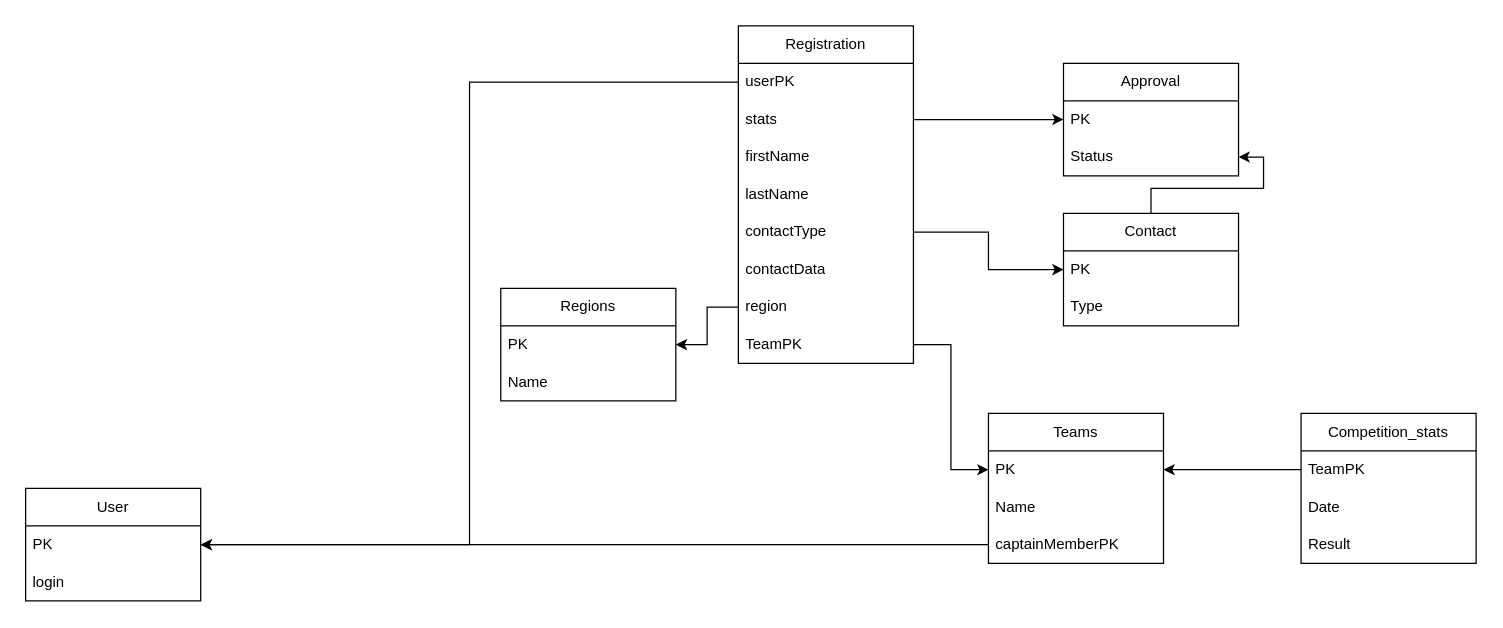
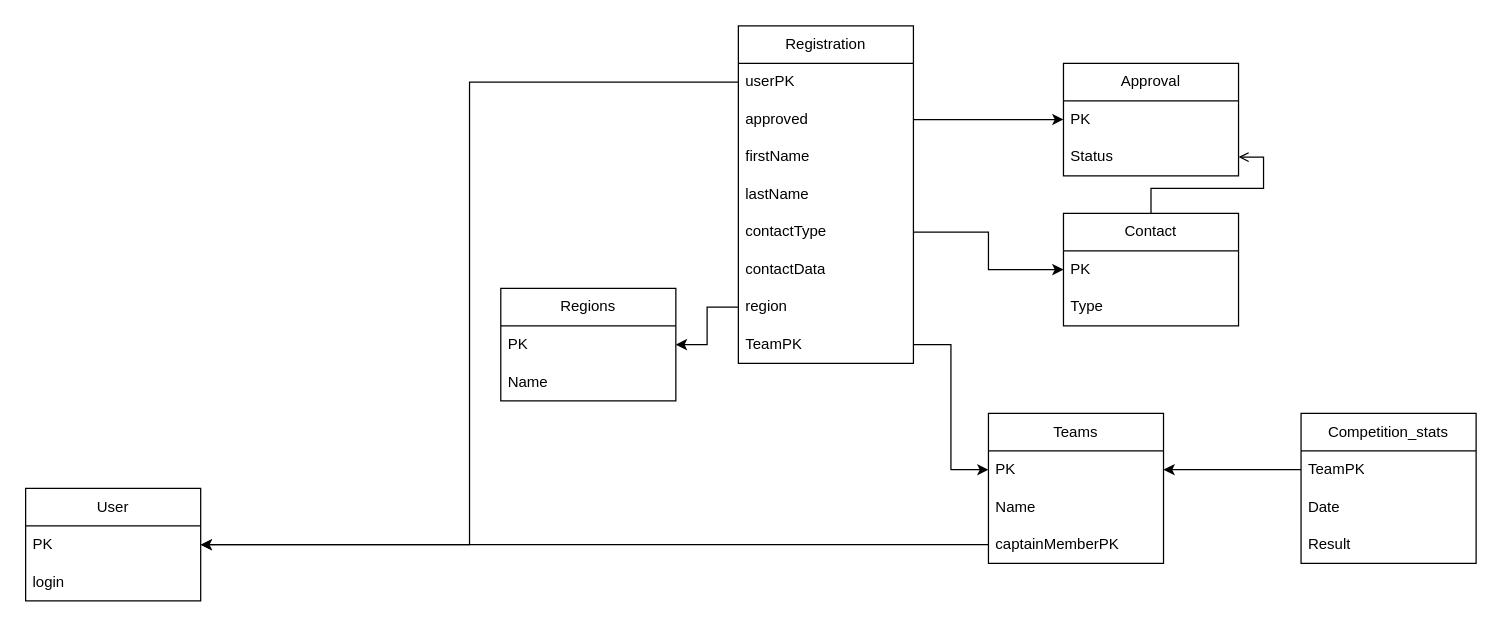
(767, 119) -> (779, 119)
(1248, 157) -> (1246, 157)
